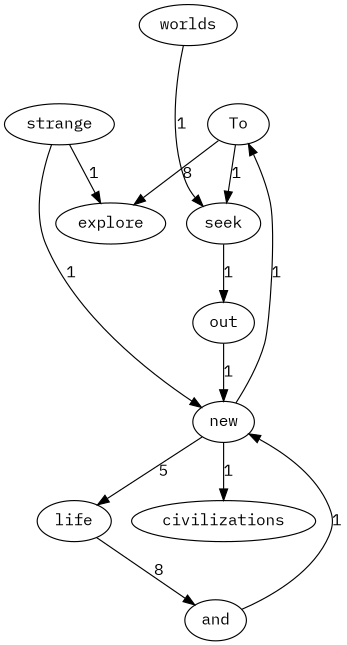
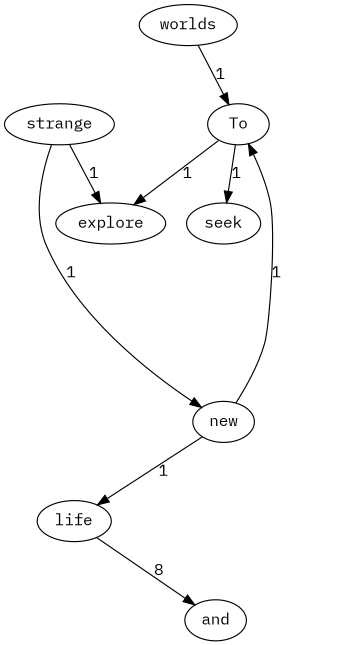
(175, 123) -> (211, 70)
(188, 174) -> (188, 174)
(224, 323) -> none
(164, 472) -> (164, 472)
(224, 521) -> none
(331, 530) -> none
